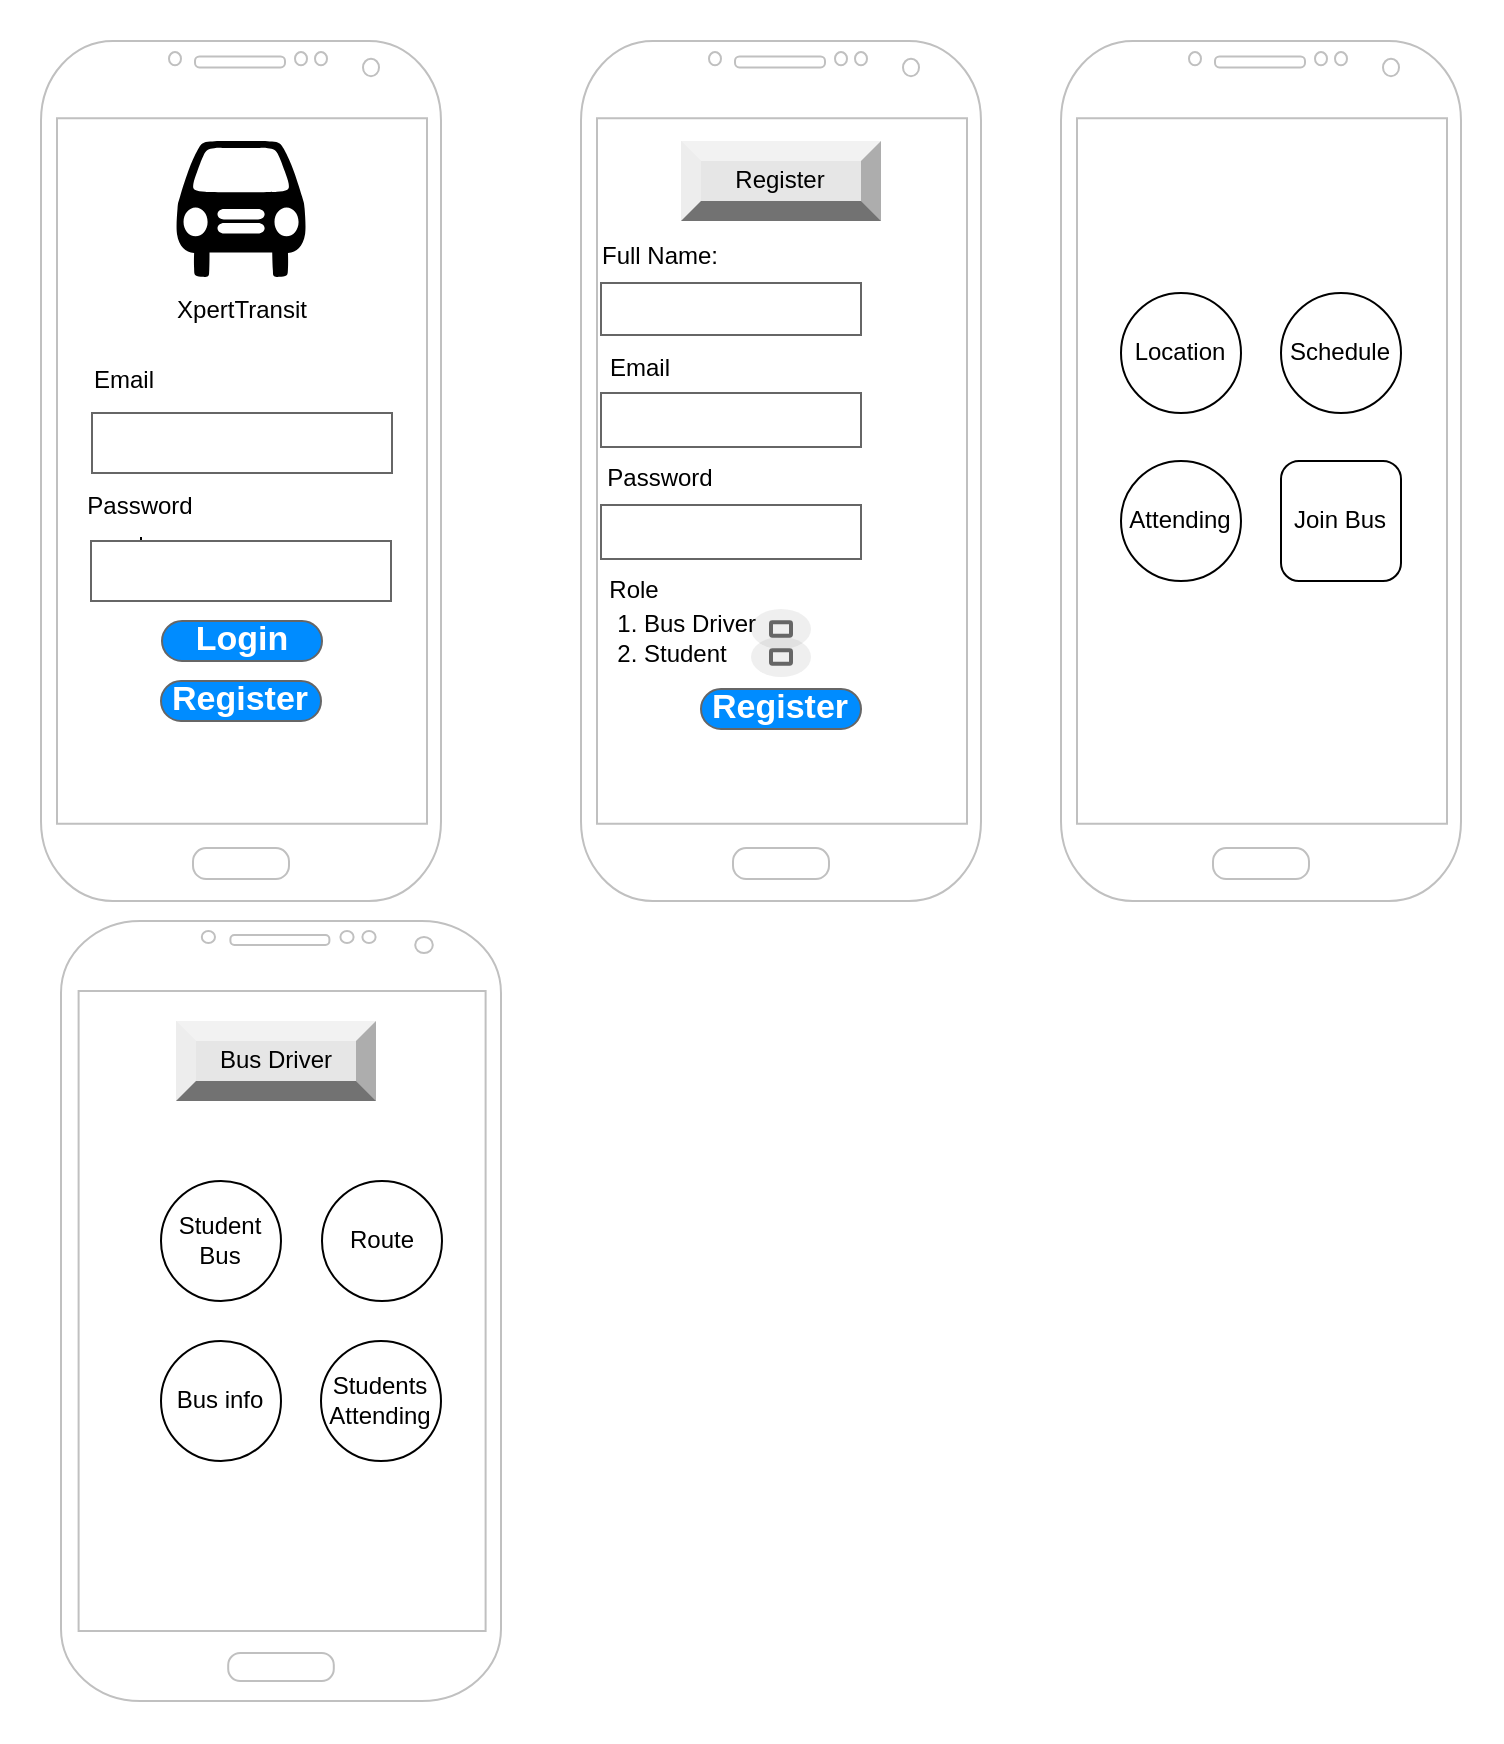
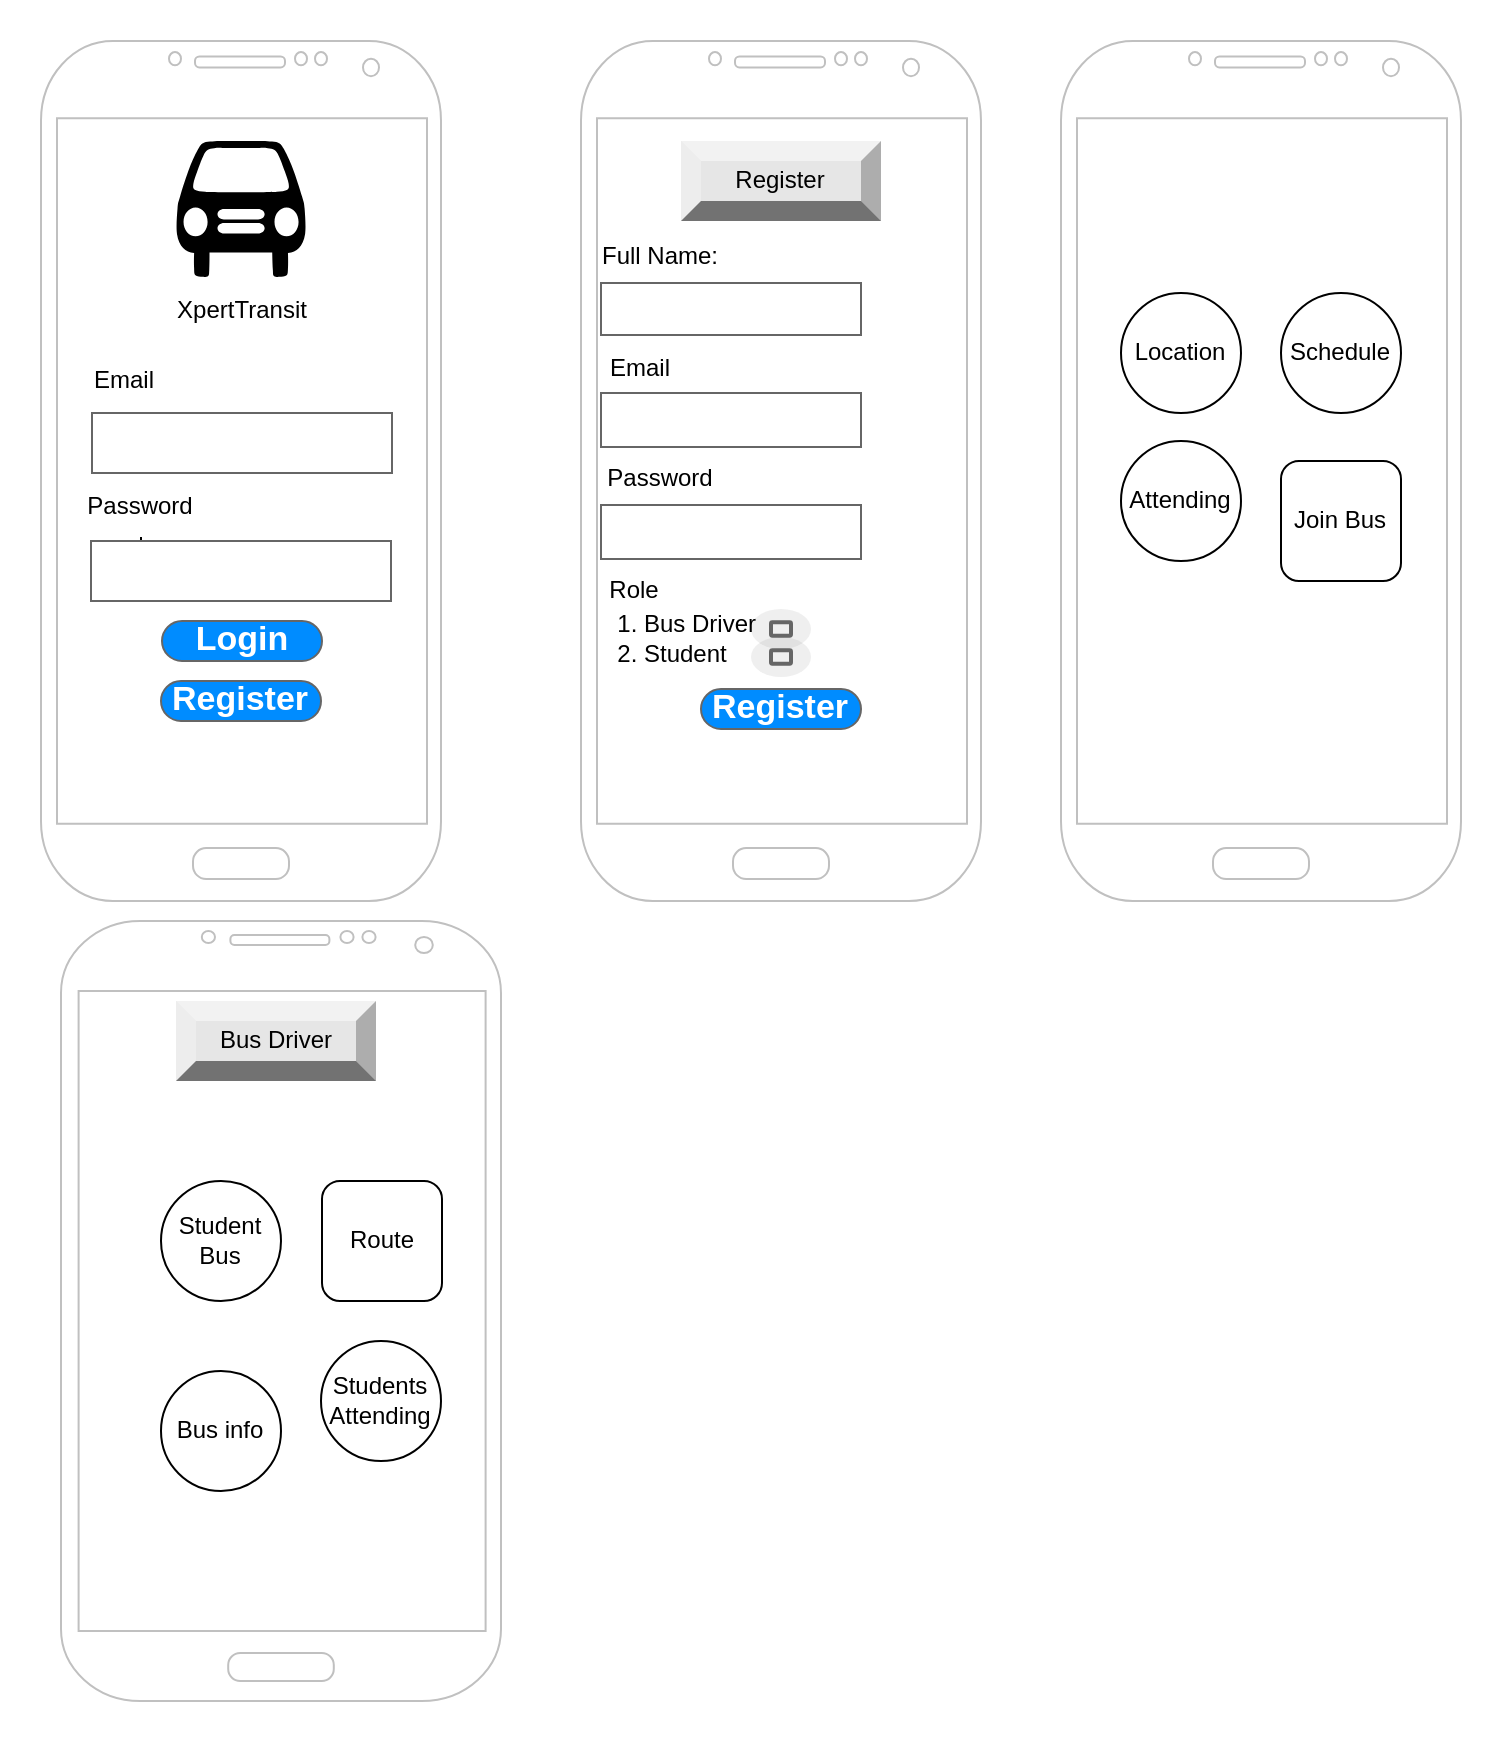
(1181, 521) -> (1181, 501)
(276, 1061) -> (276, 1041)
(382, 1241) -> (382, 1241)
(221, 1401) -> (221, 1431)
